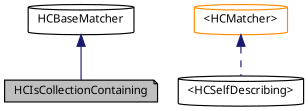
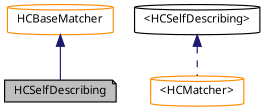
(81, 20) -> (60, 20)
(241, 61) -> (197, 61)
(81, 91) -> (60, 91)
